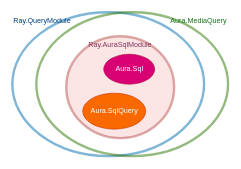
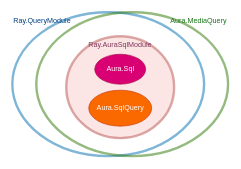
(129, 69) -> (120, 69)
(114, 111) -> (120, 108)
